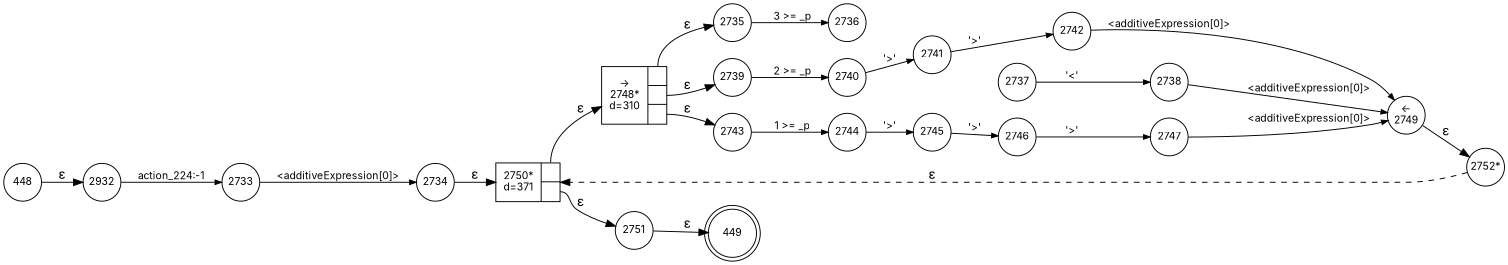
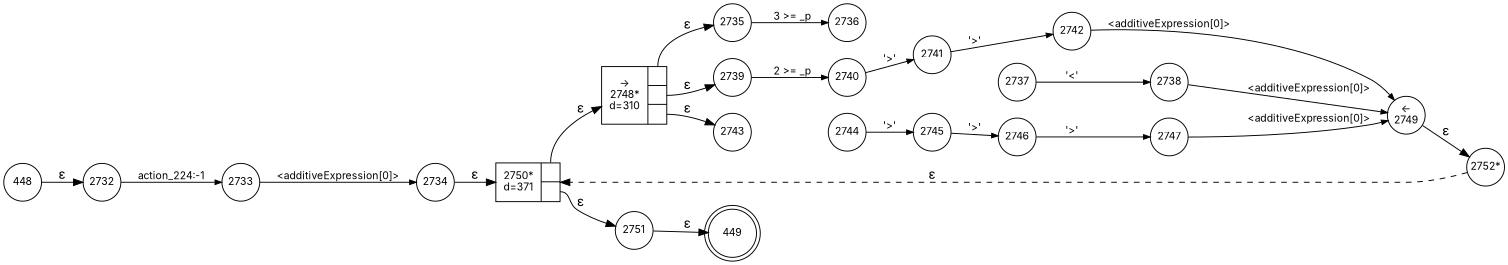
(786, 132) -> none
(102, 182) -> (102, 182)
